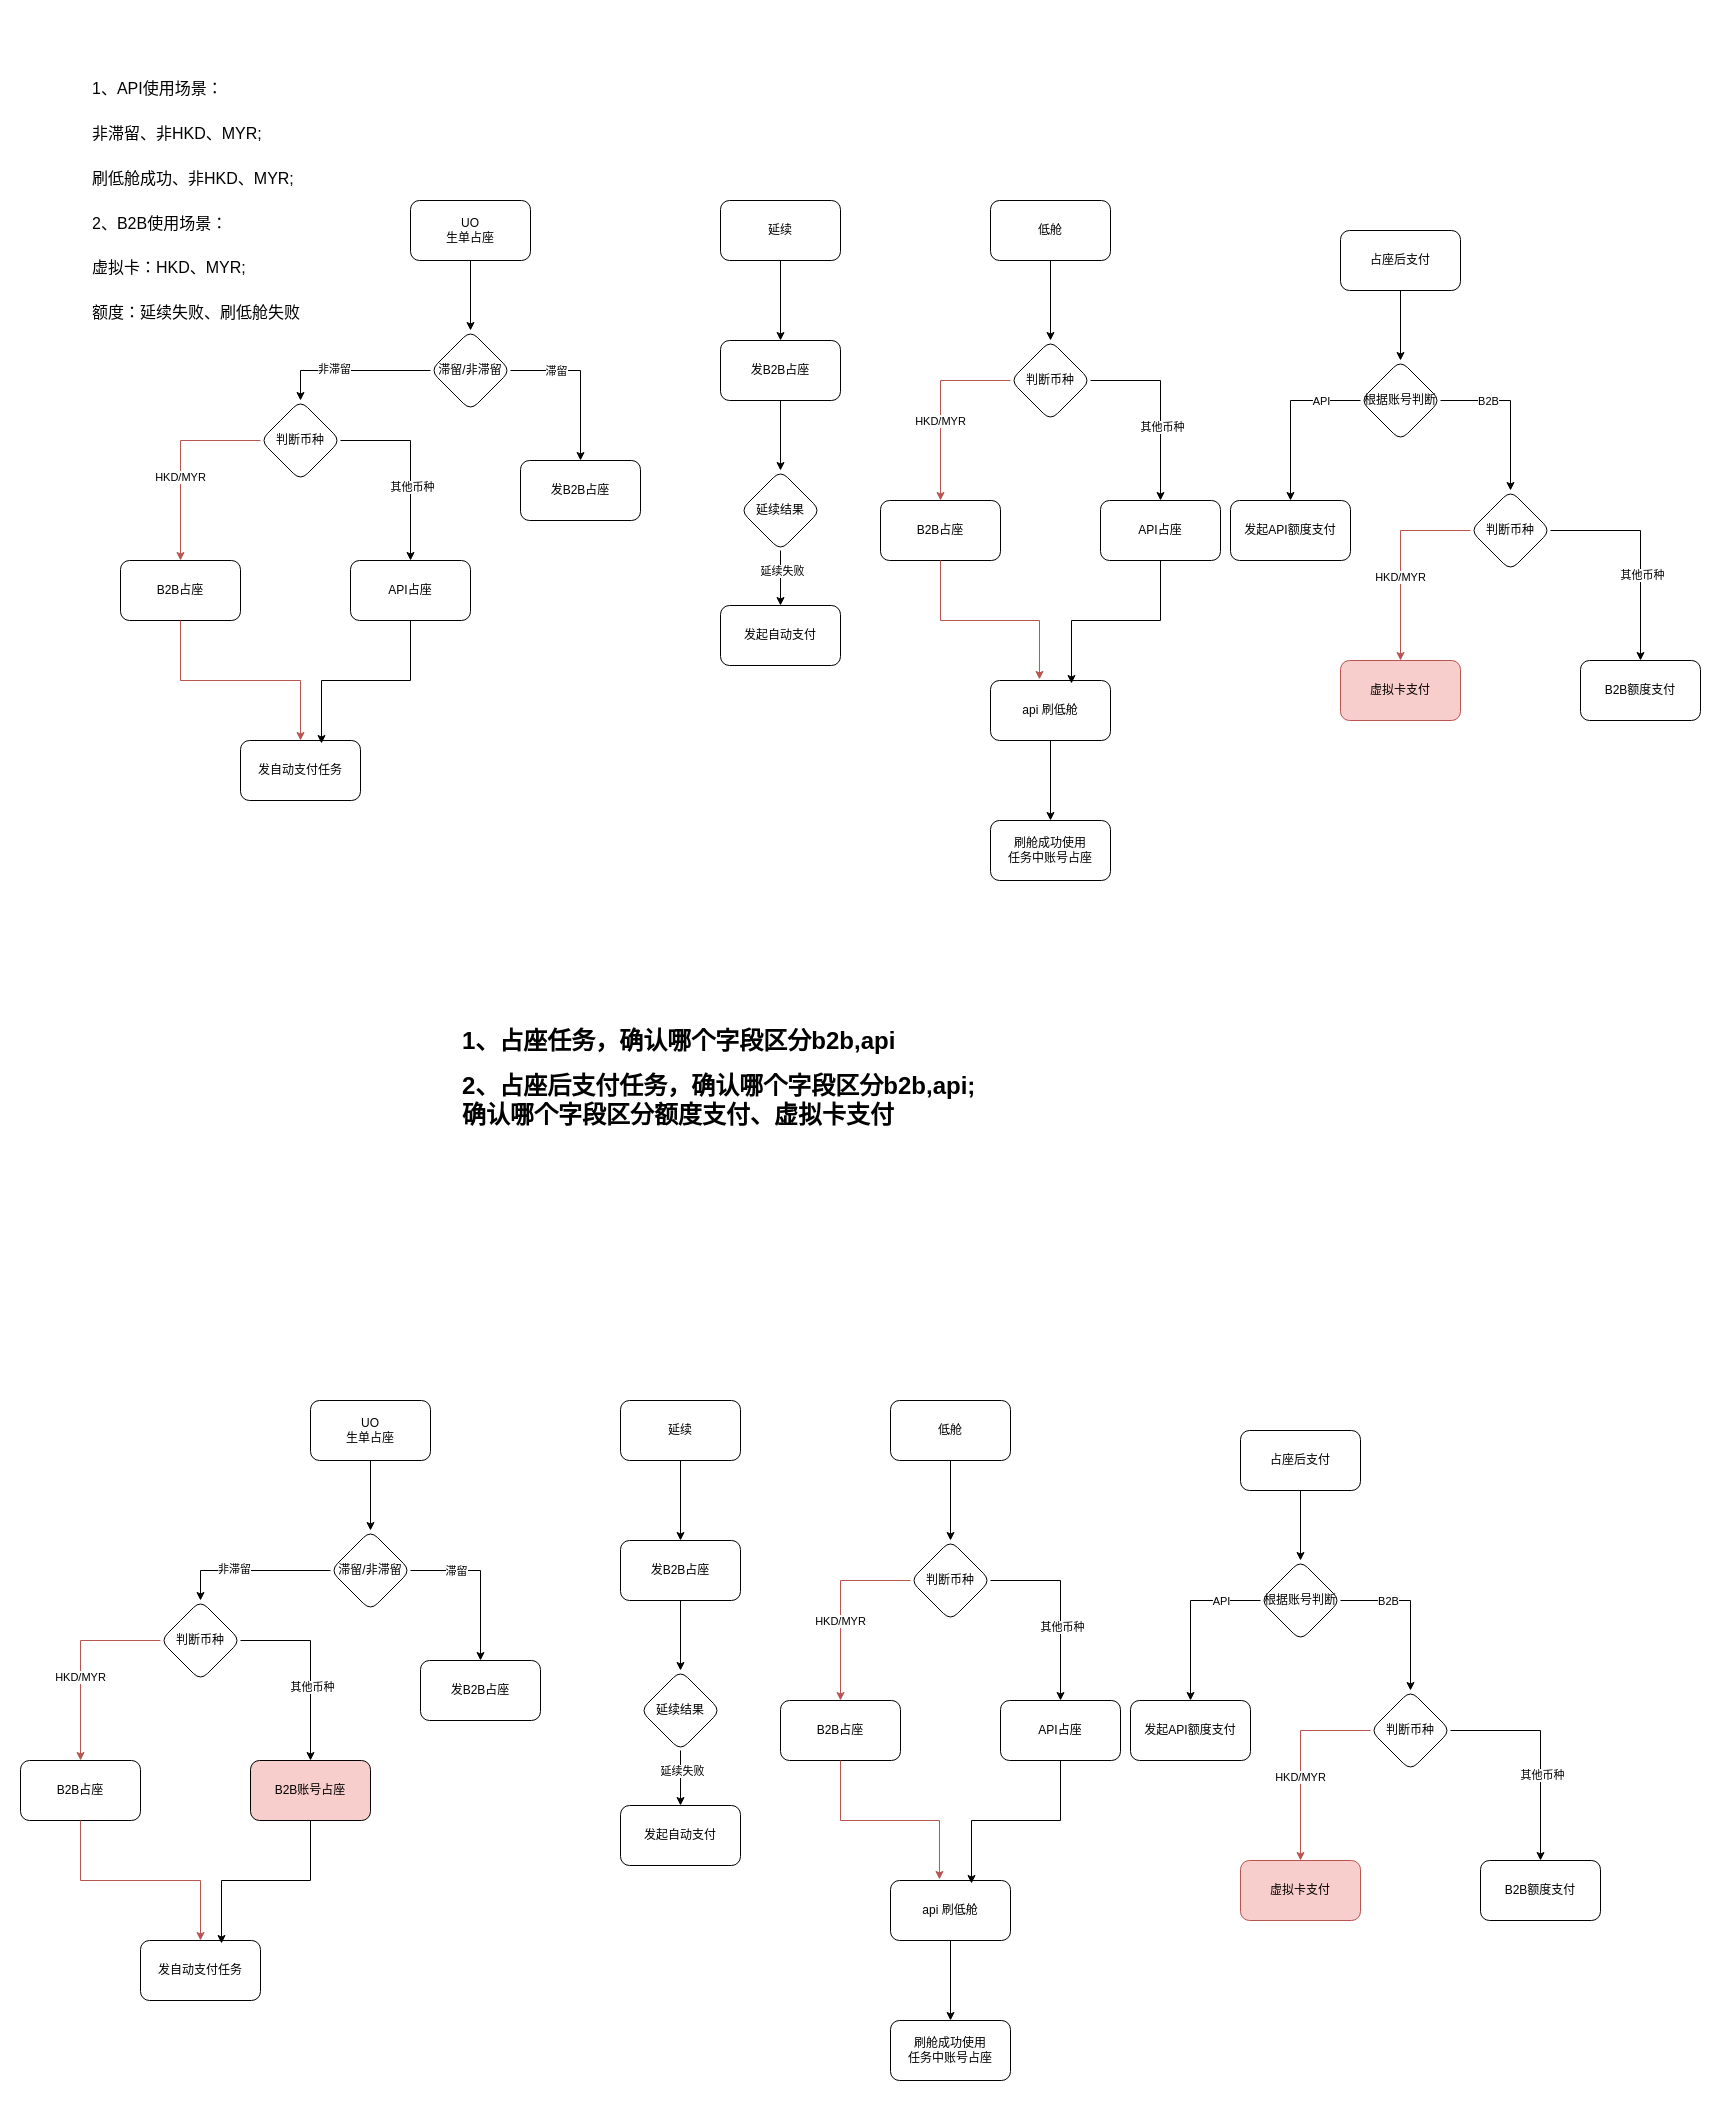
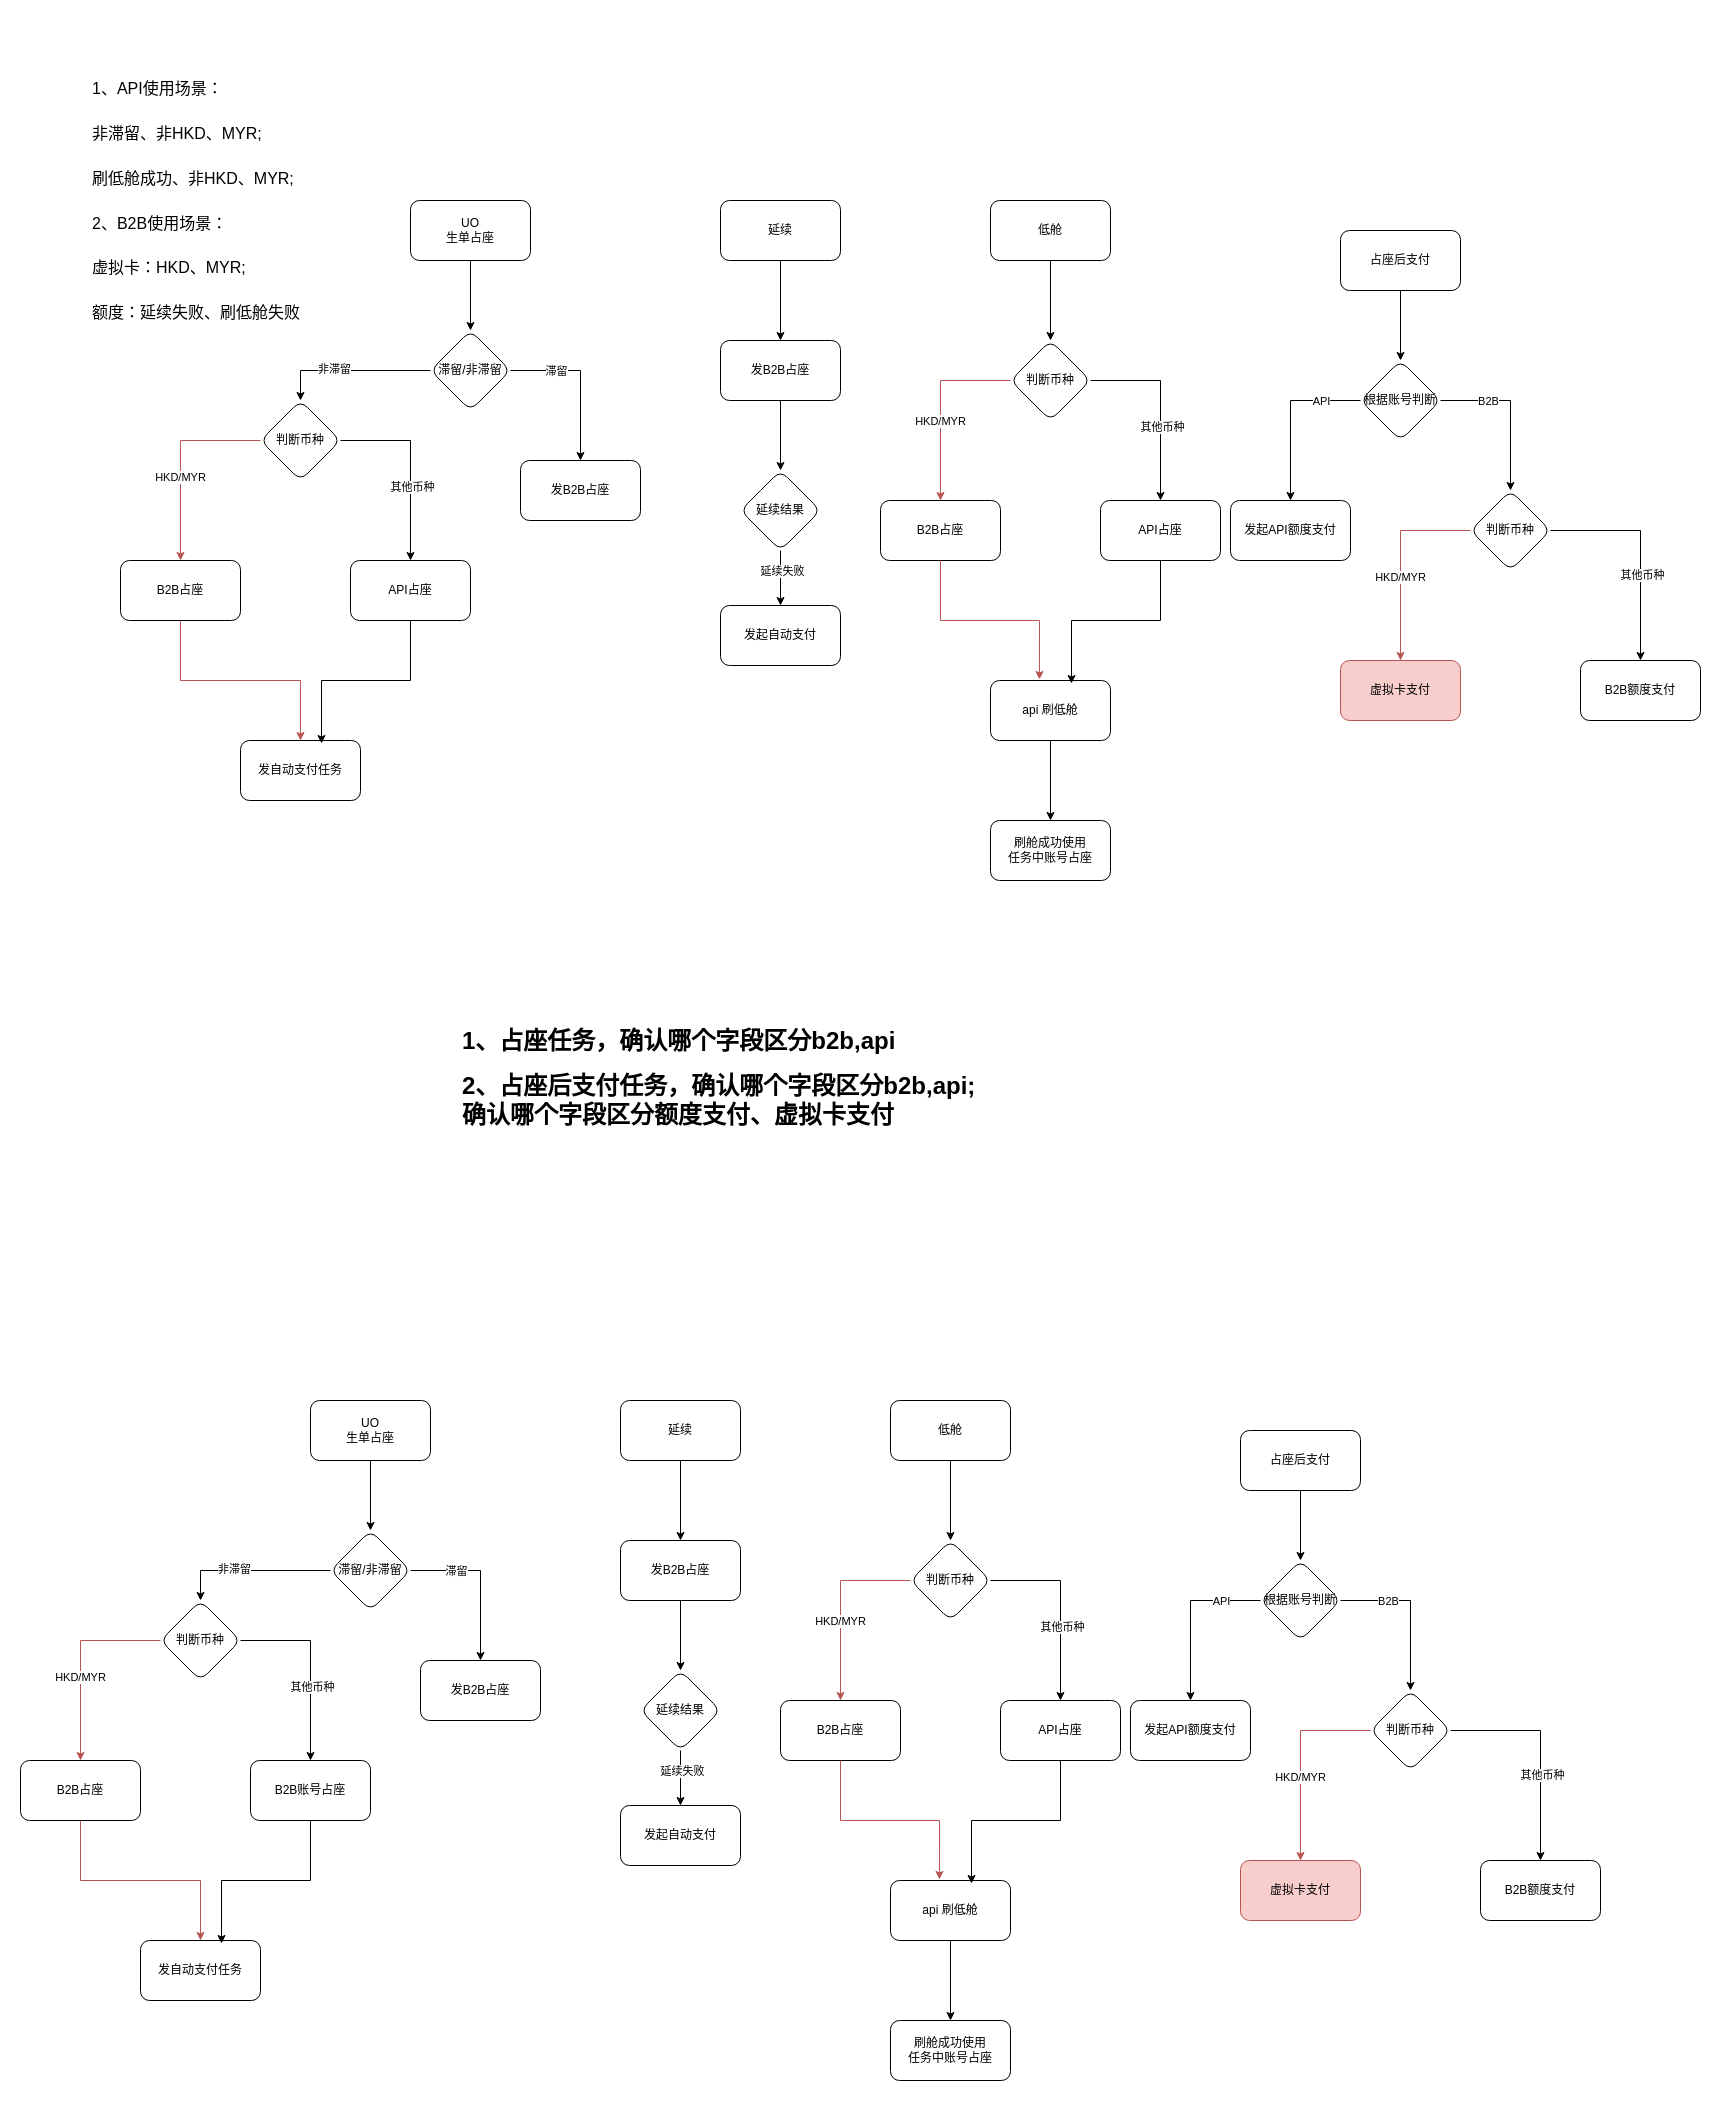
(311, 1791) -> (311, 1791)
